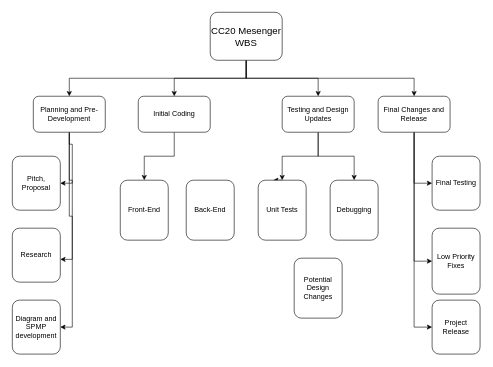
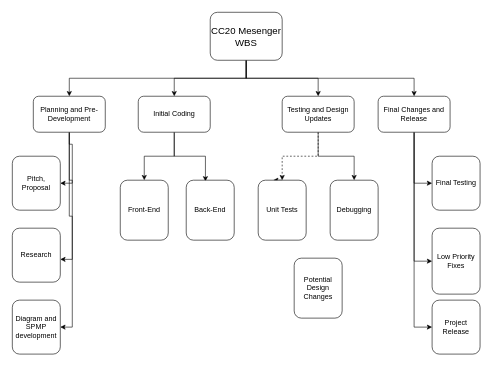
(289, 156) -> (289, 156)
none -> (206, 165)
